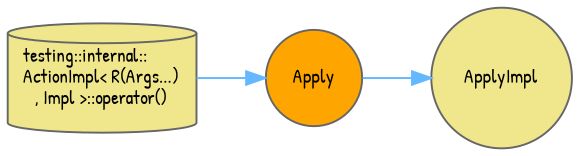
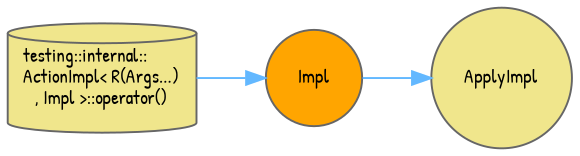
(314, 78) -> (314, 78)
